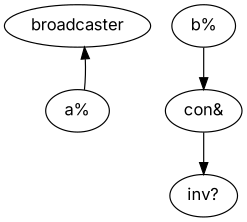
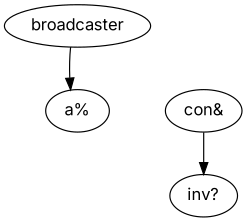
(204, 26) -> none
(85, 75) -> (70, 62)
